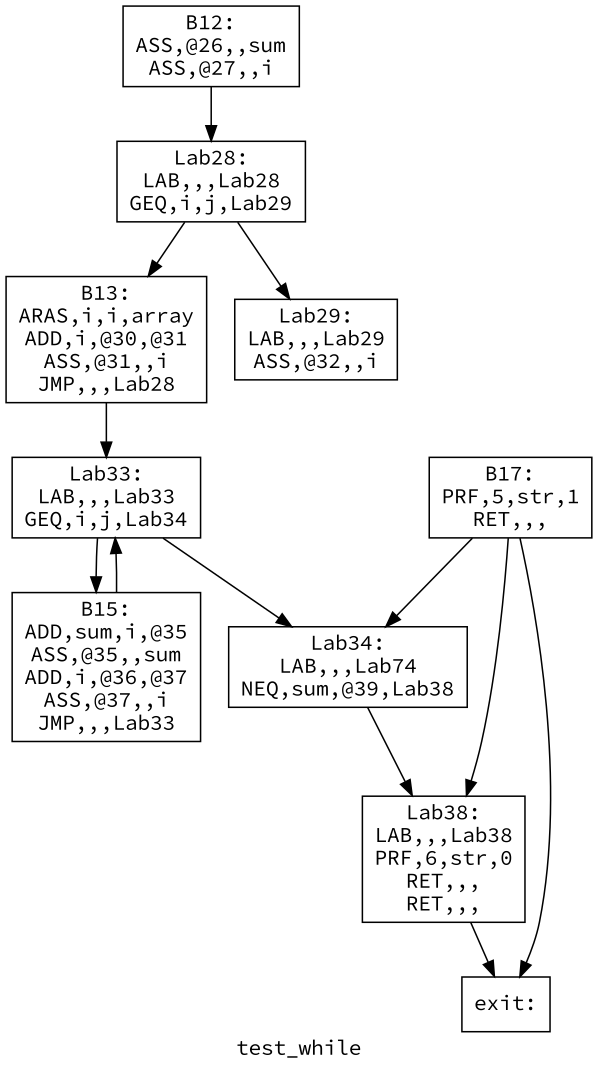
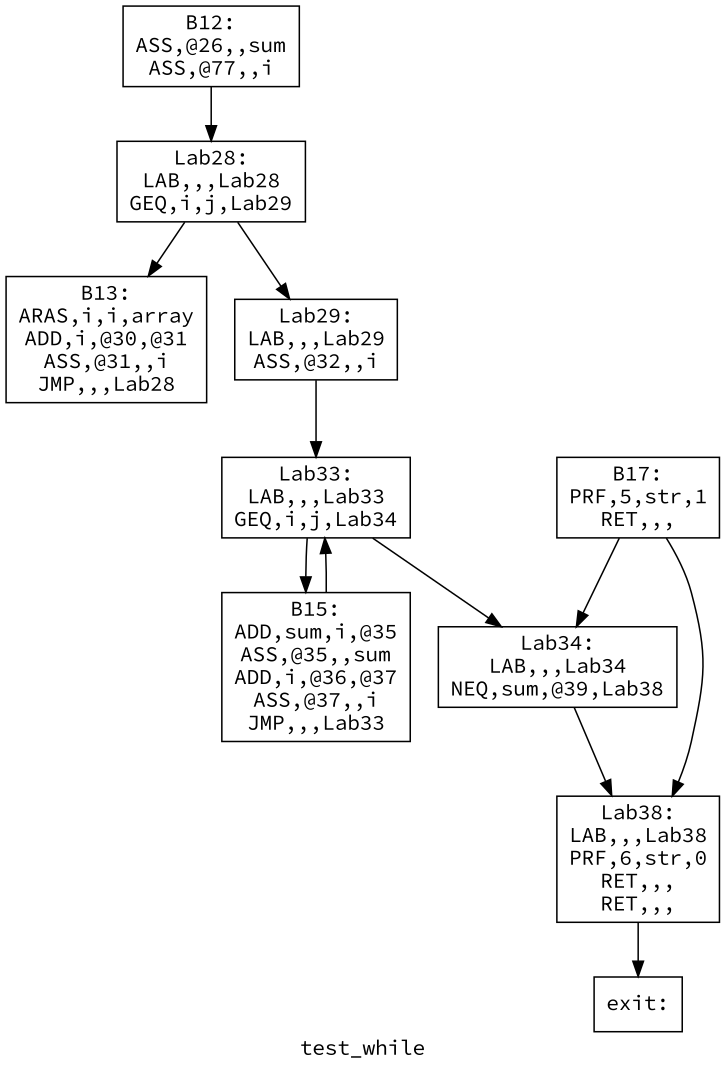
(211, 46) -> (211, 46)
(106, 422) -> (316, 411)
(348, 667) -> (558, 667)
(549, 751) -> none
